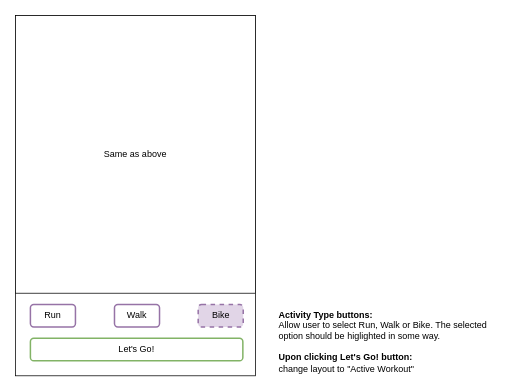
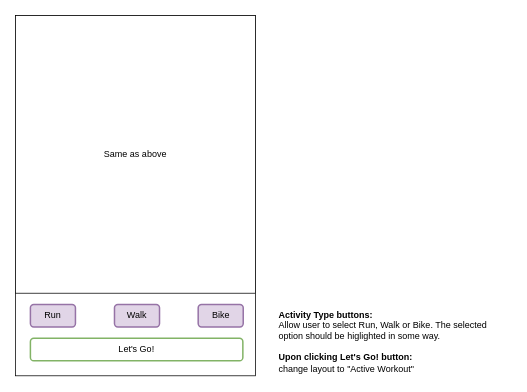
(53, 315) -> (53, 315)
(137, 315) -> (137, 315)
(221, 315) -> (221, 315)
